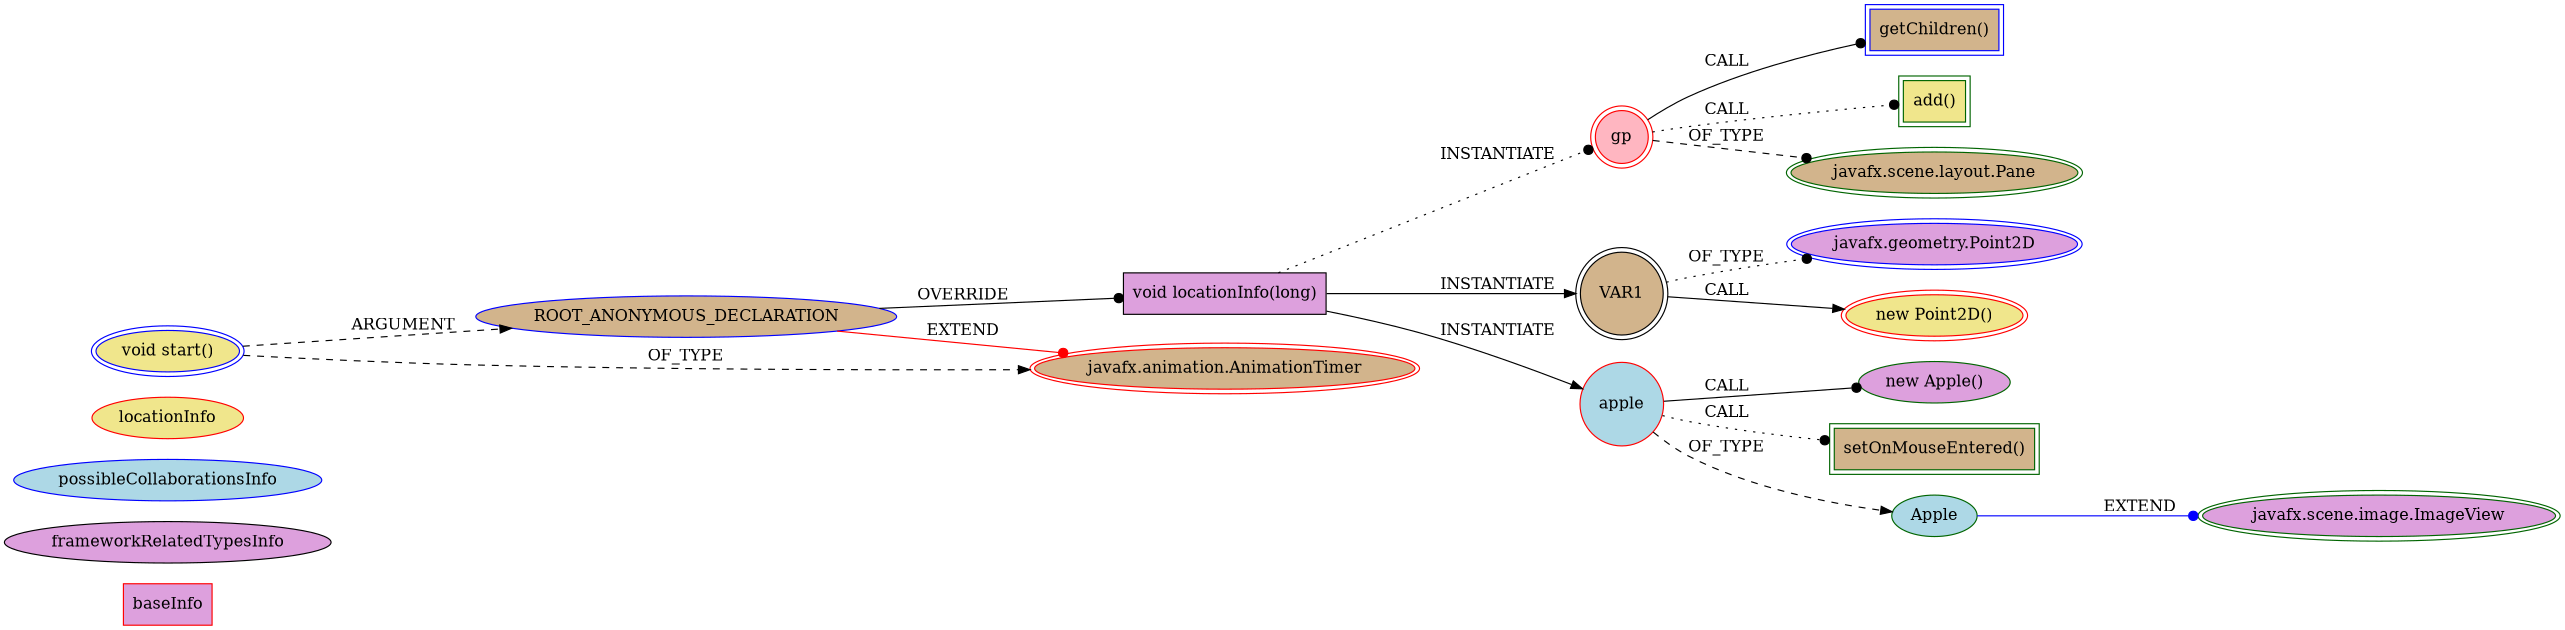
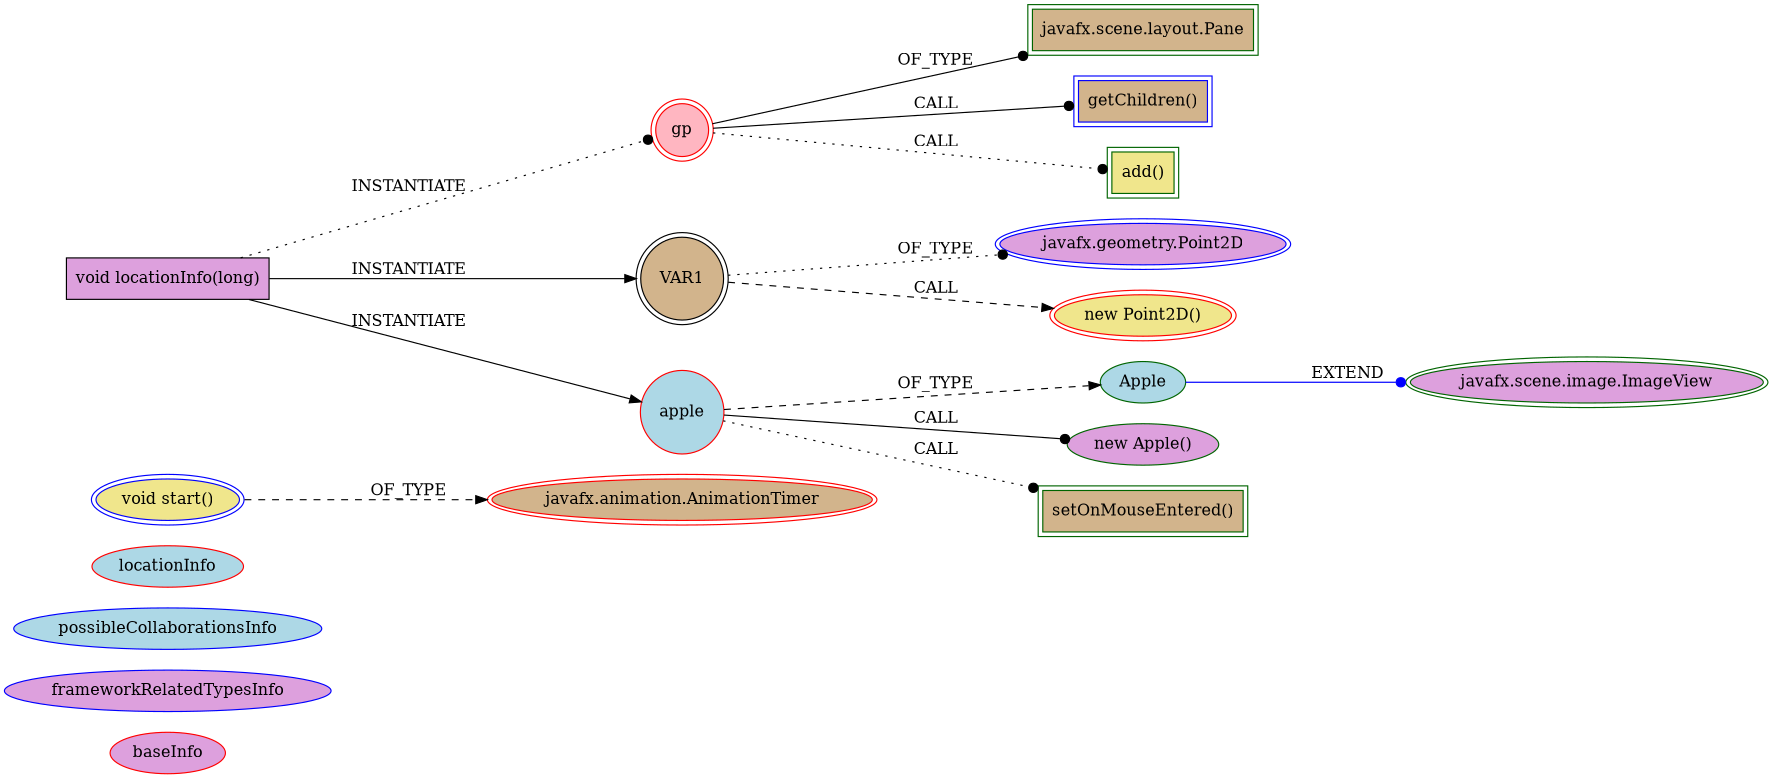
(1727, 149) -> (865, 90)
(1934, 173) -> (1143, 30)
(1750, 303) -> (885, 295)
(686, 317) -> none
(168, 418) -> (168, 566)
(168, 542) -> (168, 691)
(168, 604) -> (168, 753)
